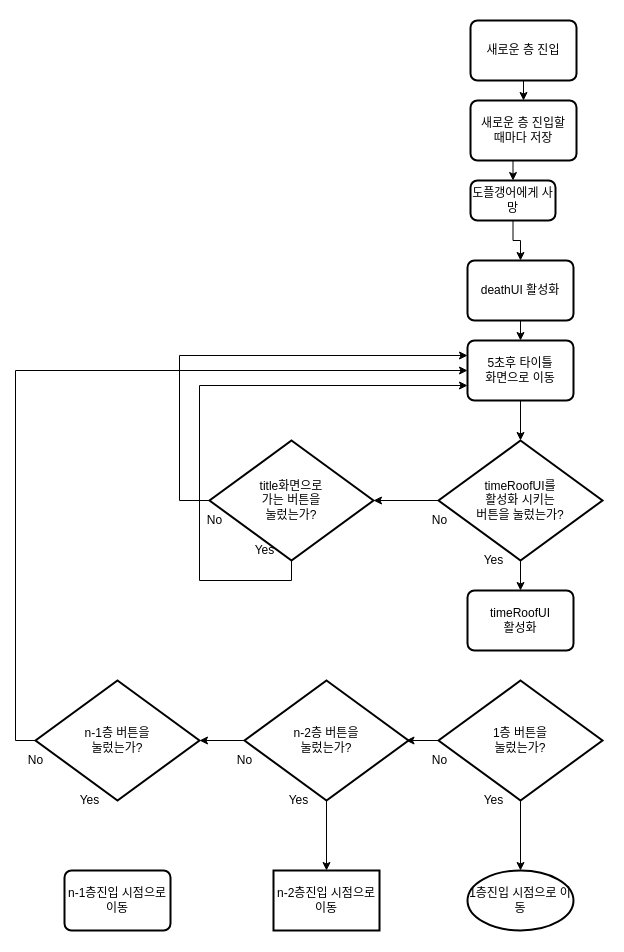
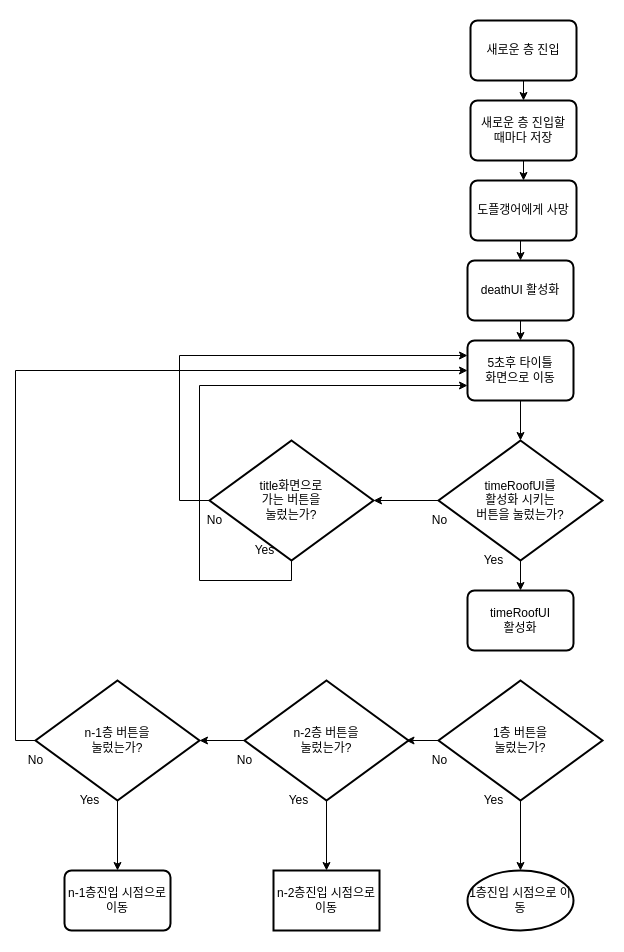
(513, 201) -> (524, 211)
none -> (118, 832)
